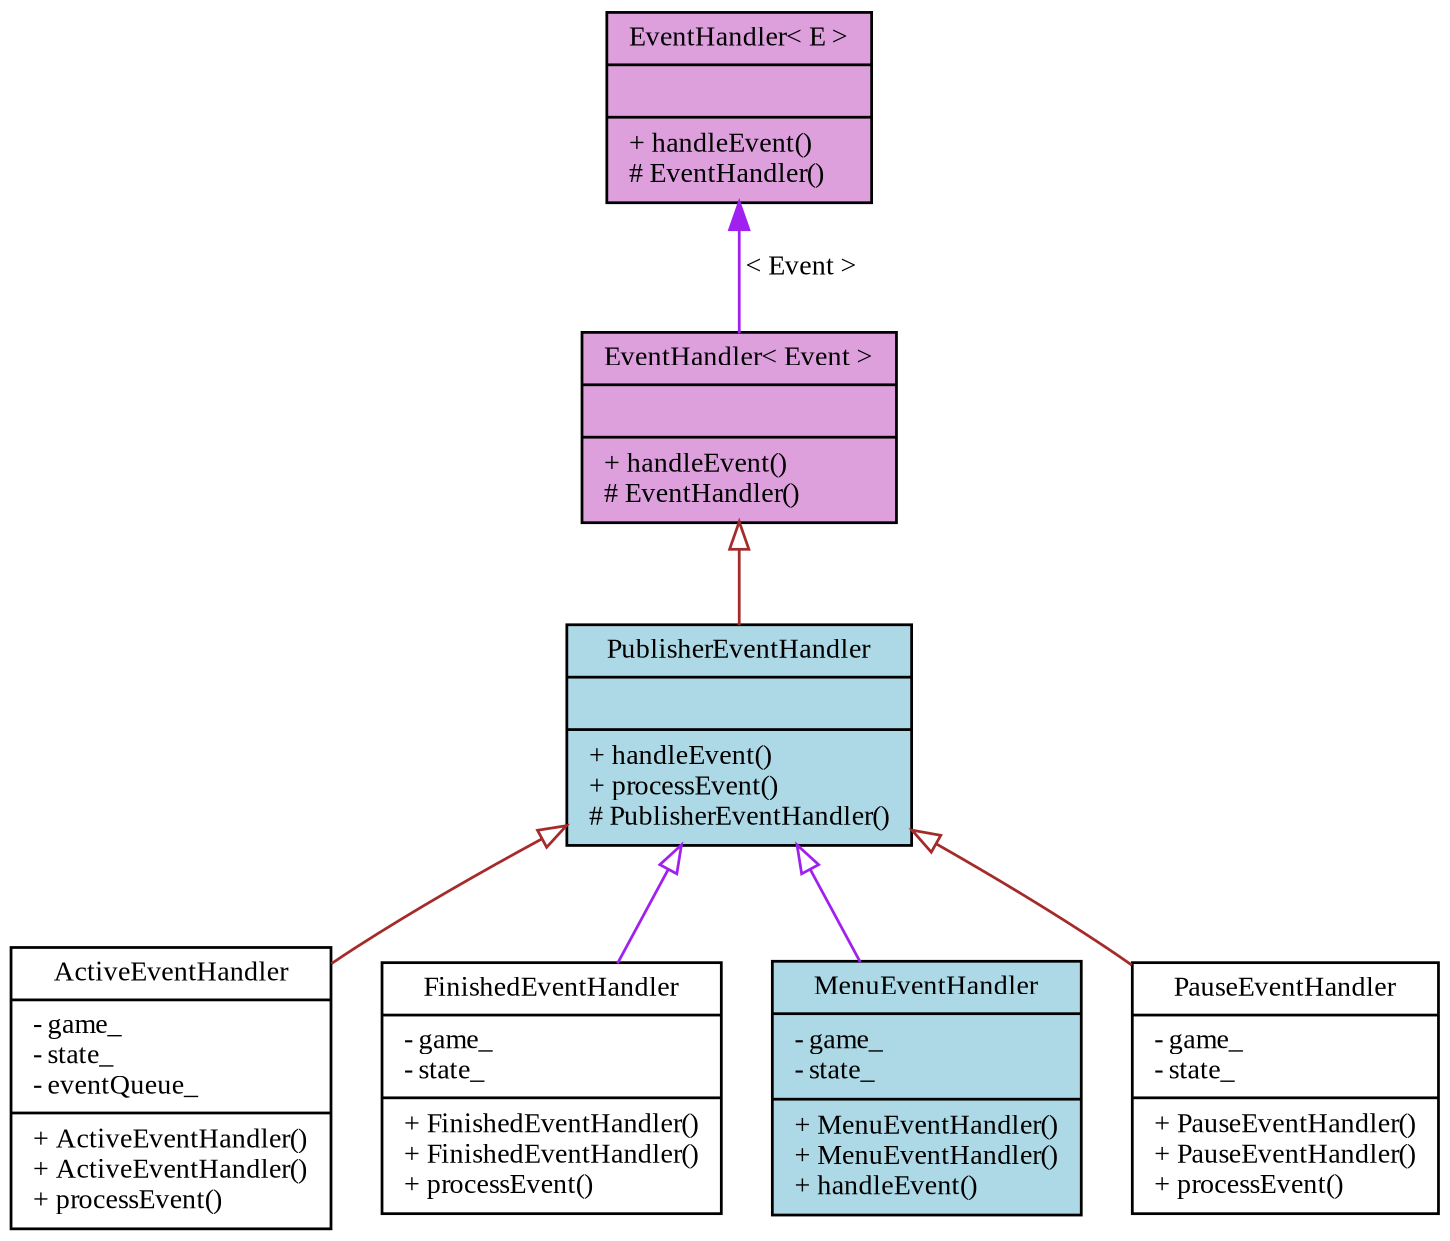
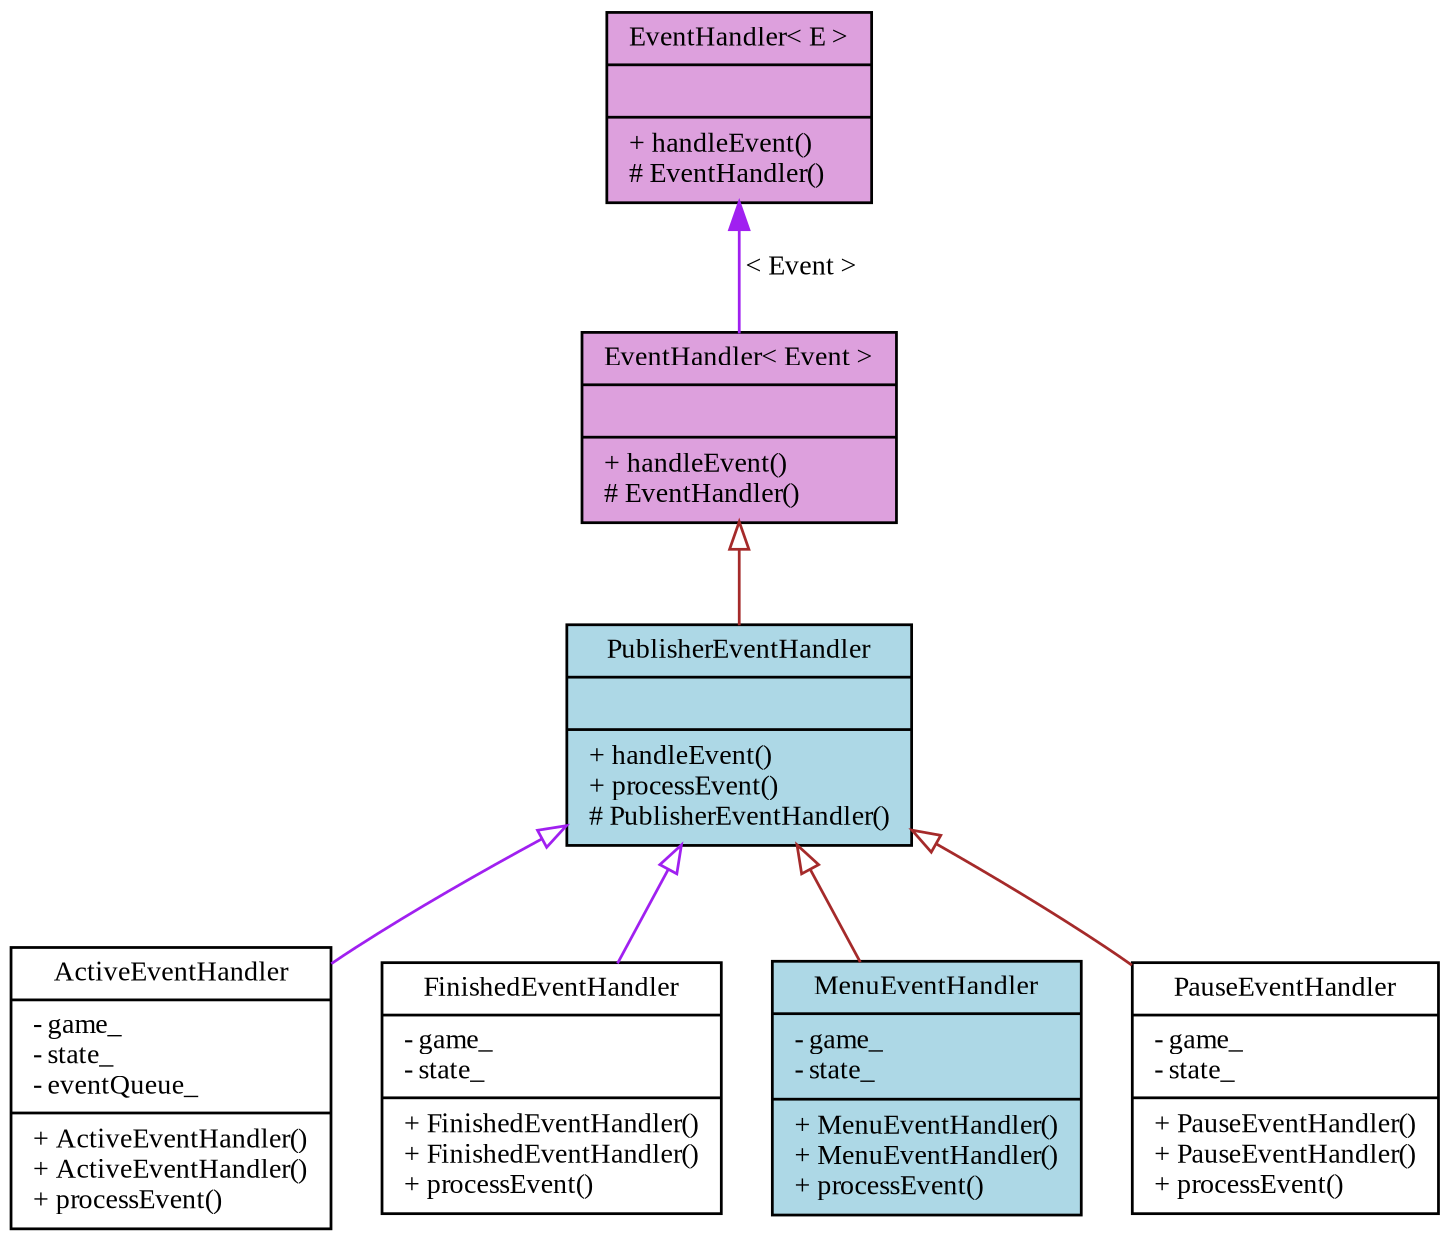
(435, 899) -> (435, 899)
(835, 916) -> (835, 916)
(887, 1186) -> (890, 1186)
